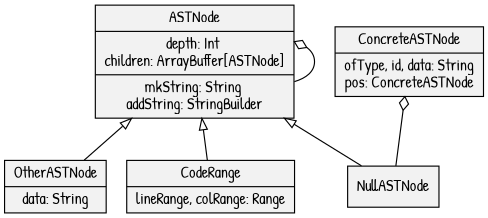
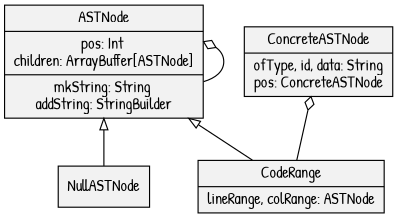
(195, 44) -> (104, 44)
(399, 138) -> (302, 135)
(55, 187) -> none
(211, 199) -> (291, 199)
